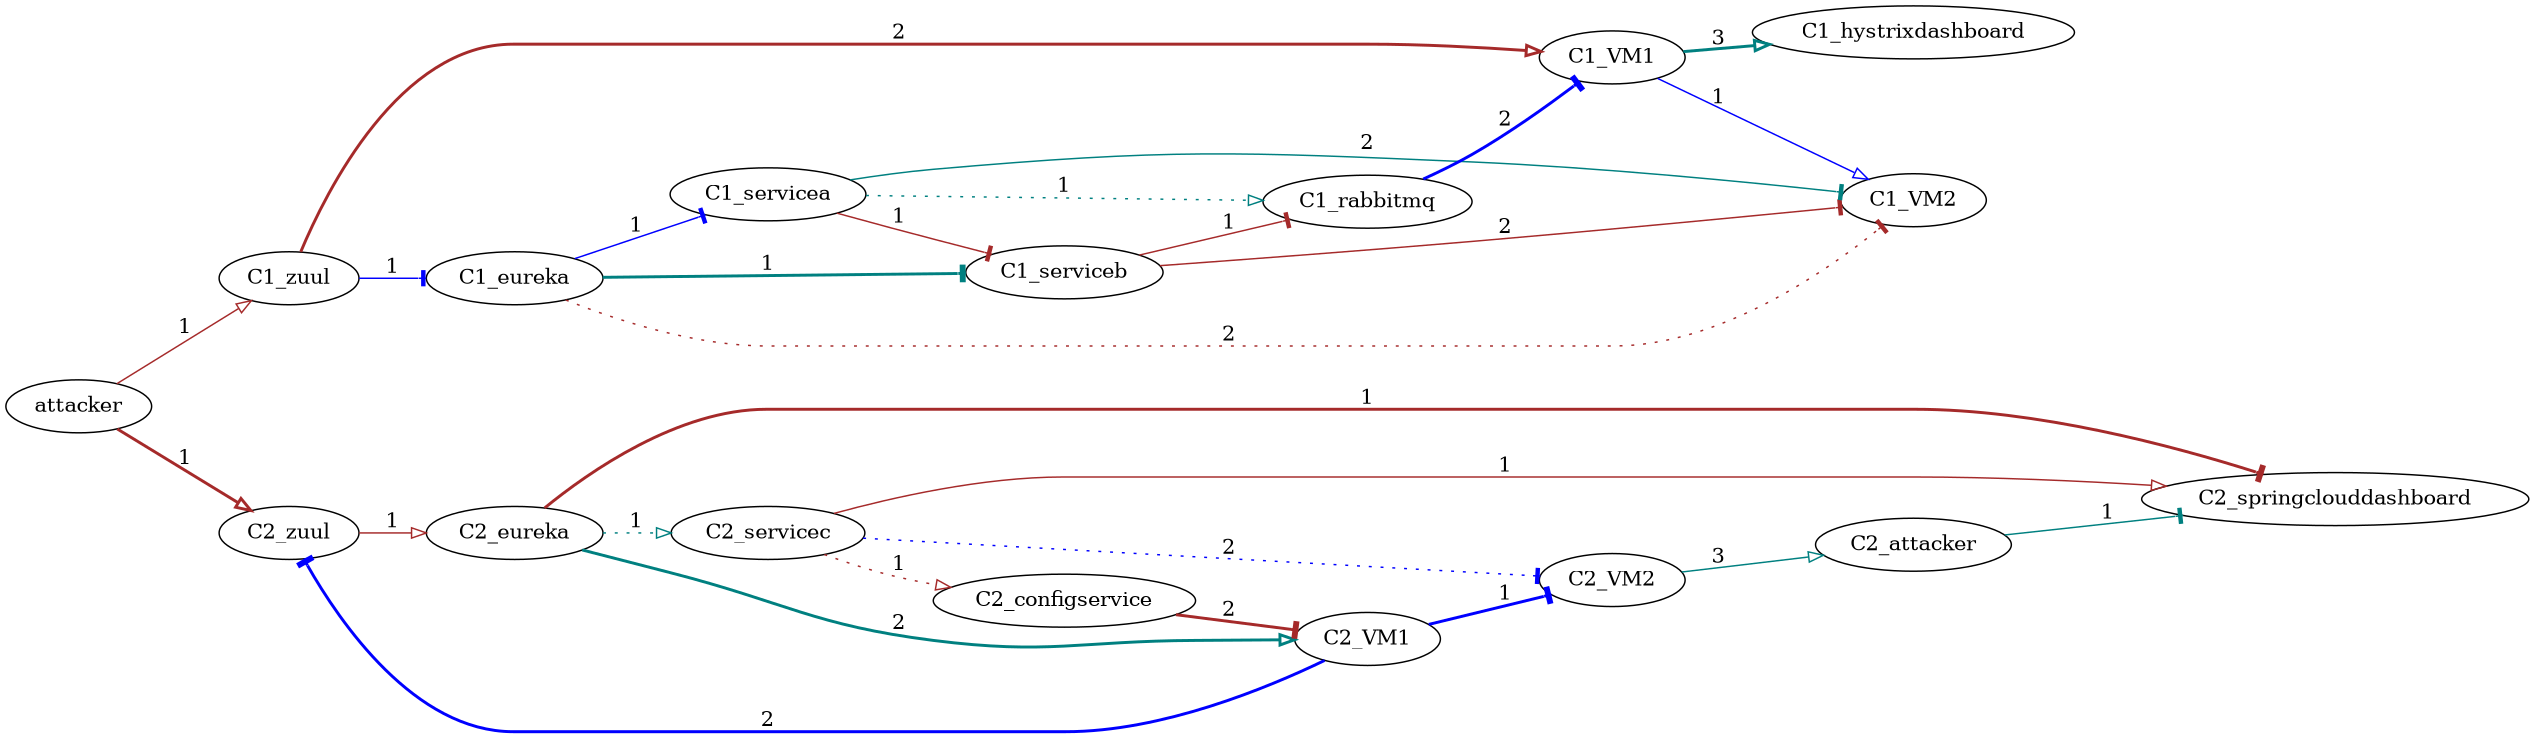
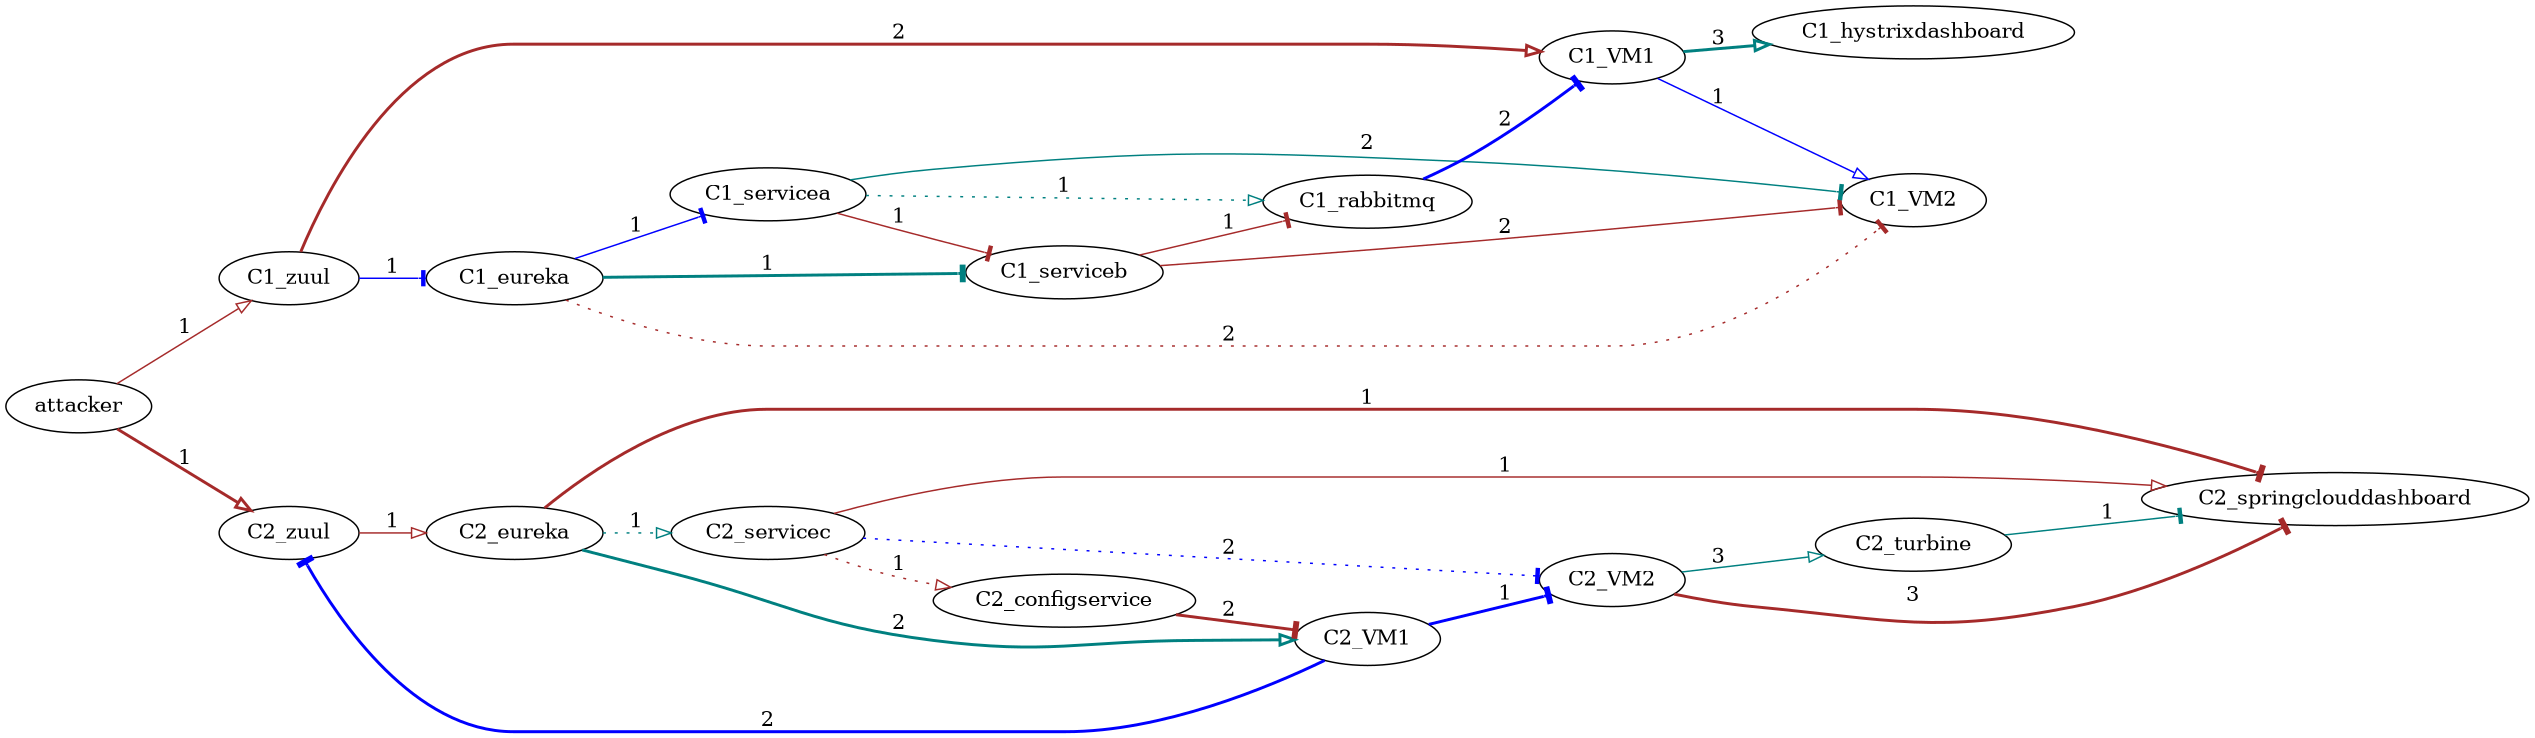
(1913, 545) -> (1913, 545)
none -> (1984, 620)
